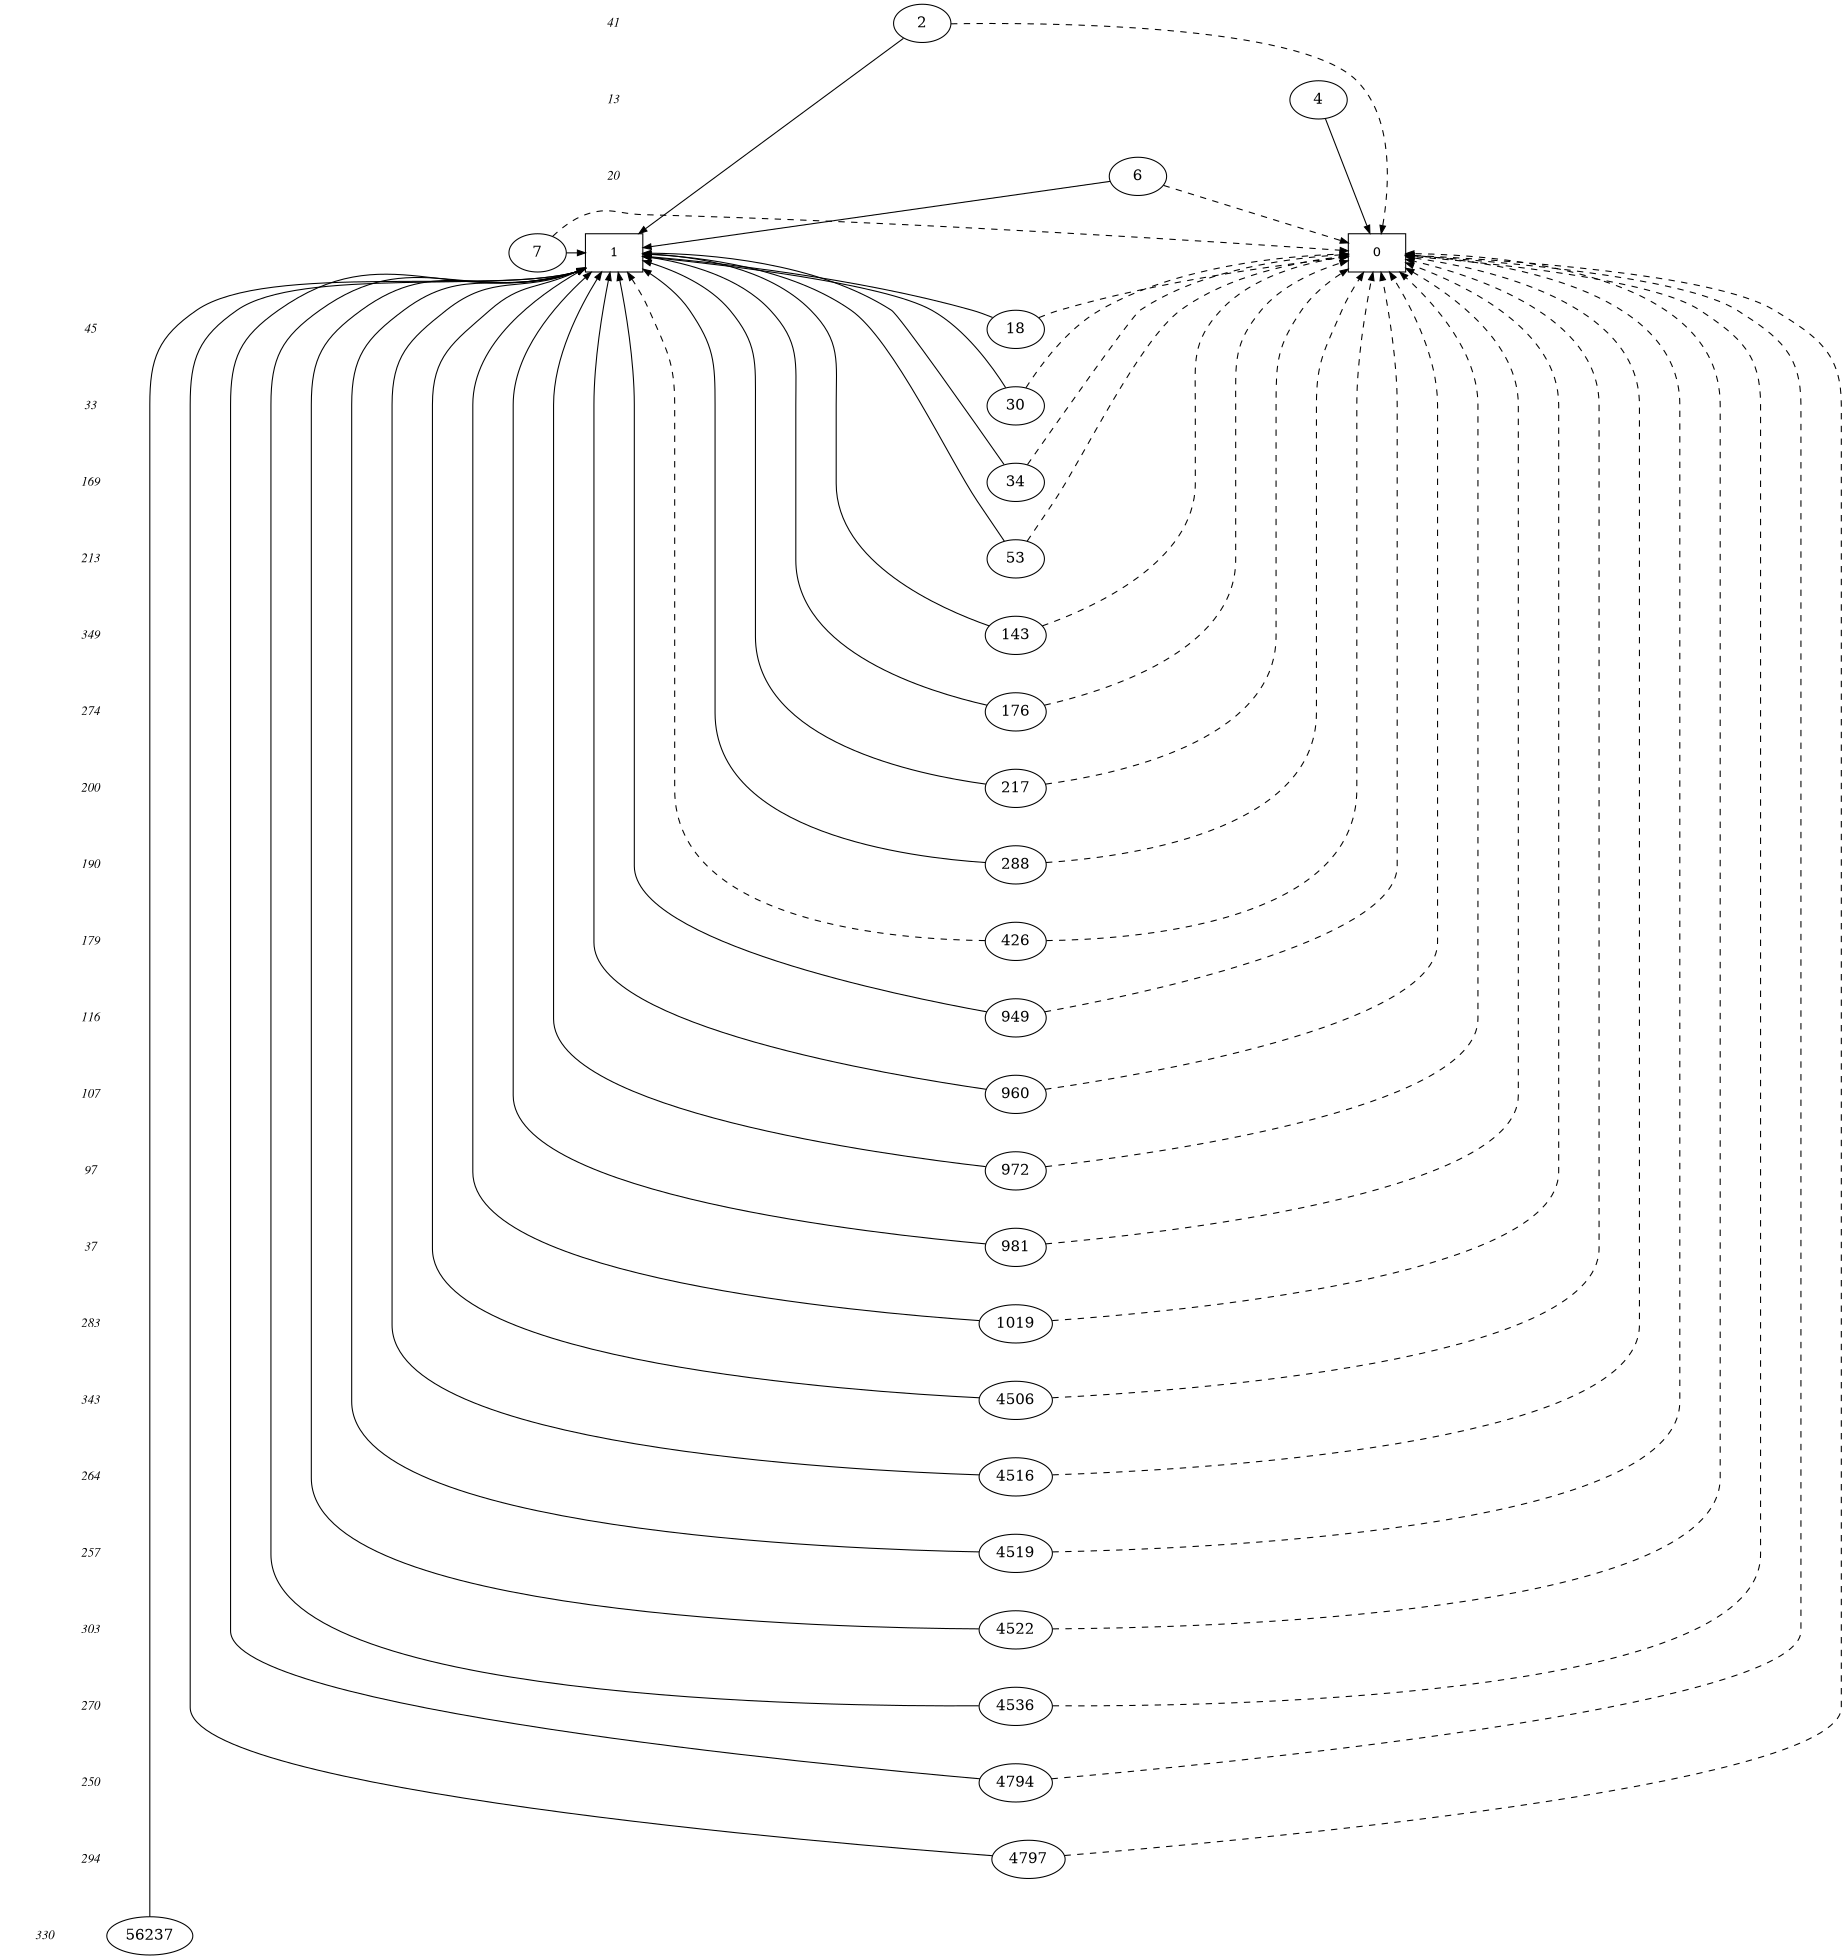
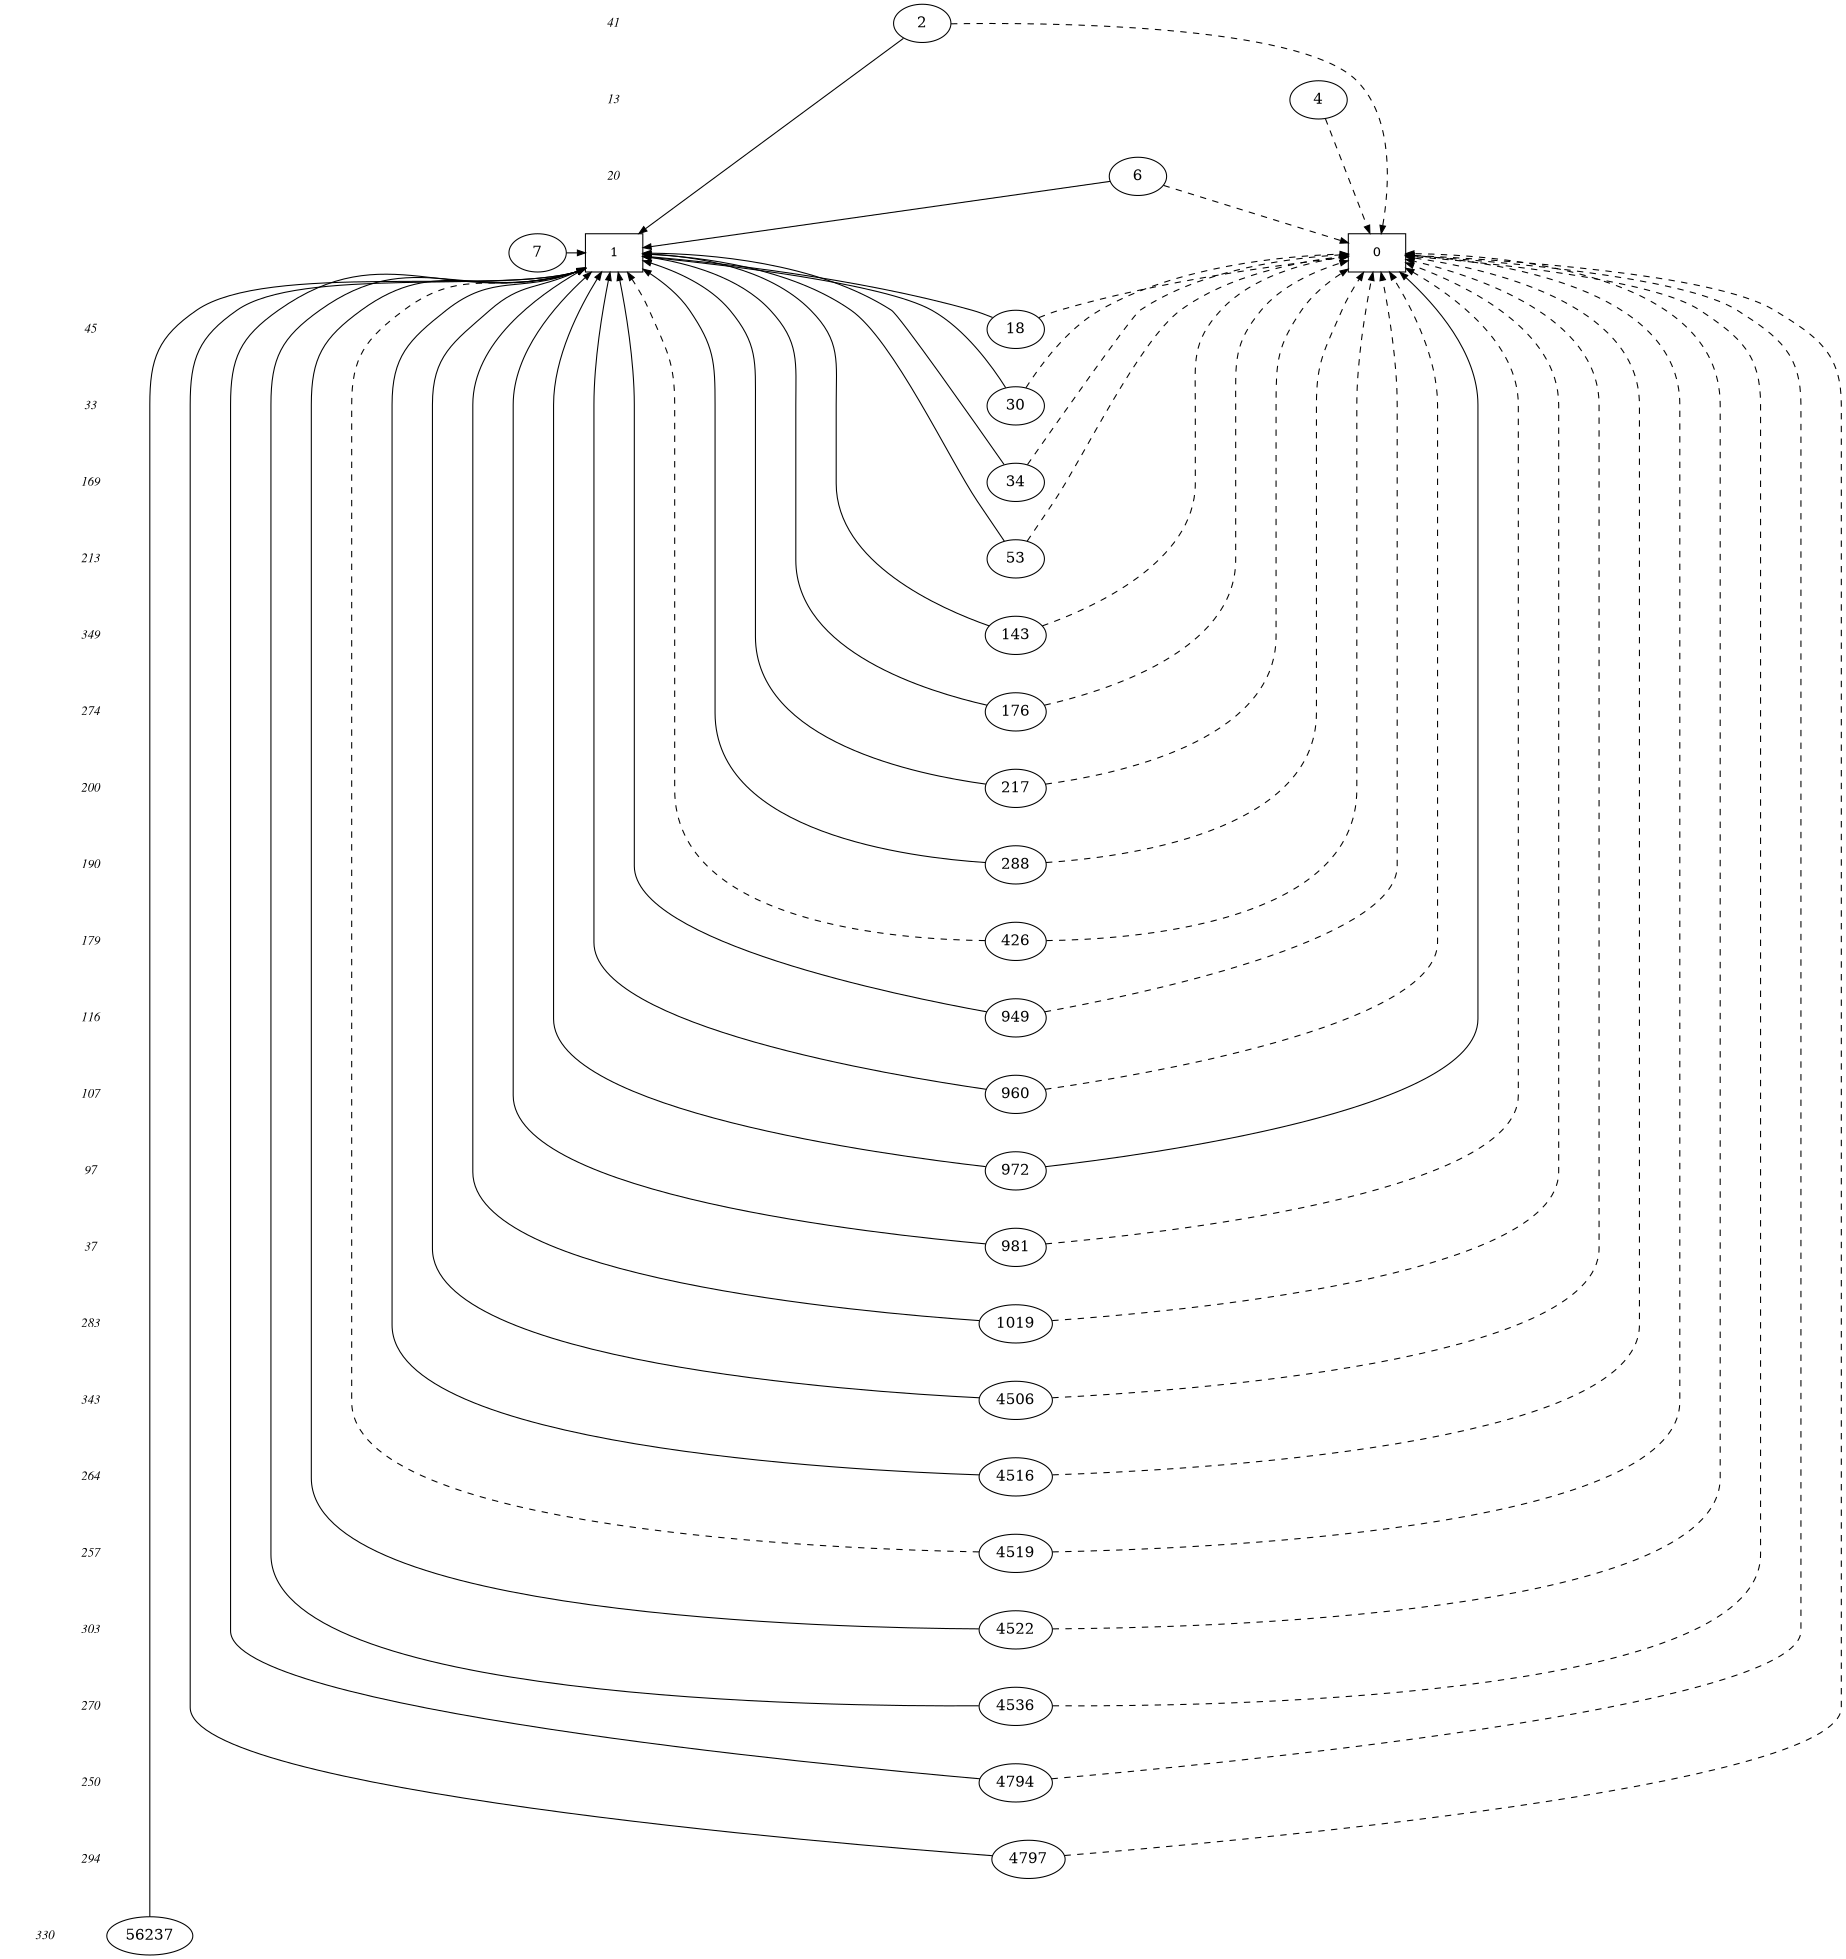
(1346, 172) -> (1346, 172)
(943, 227) -> none
(1478, 874) -> (1478, 874)
(352, 1091) -> (352, 1091)
